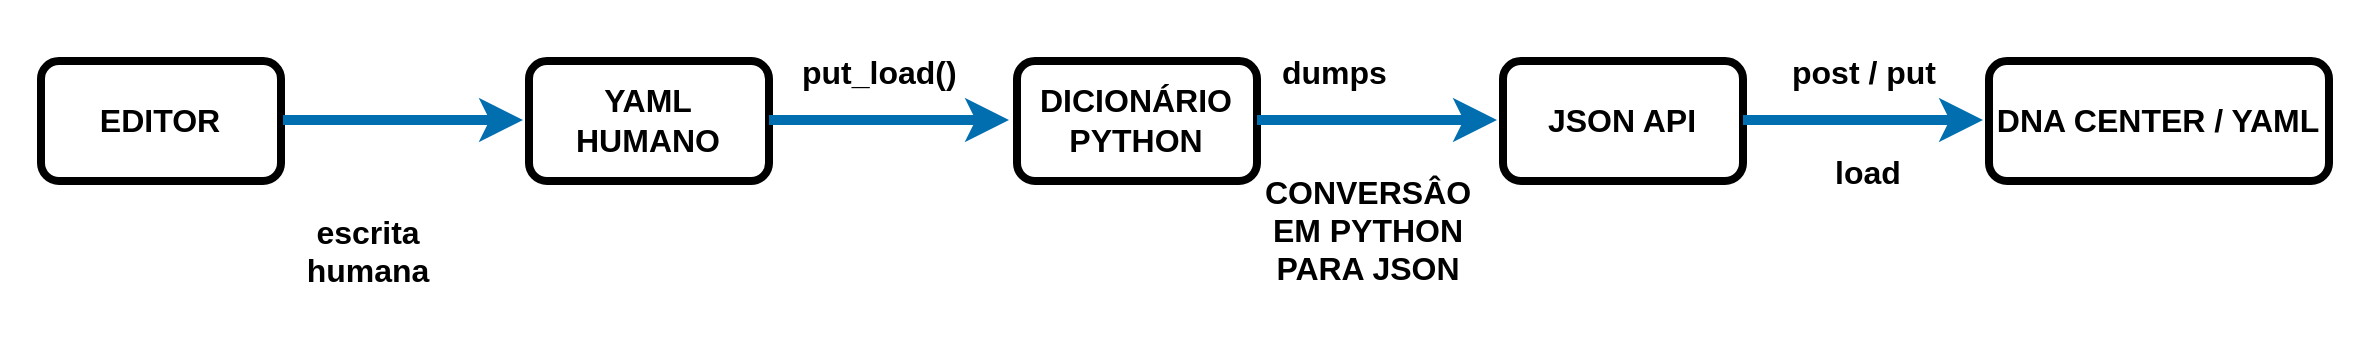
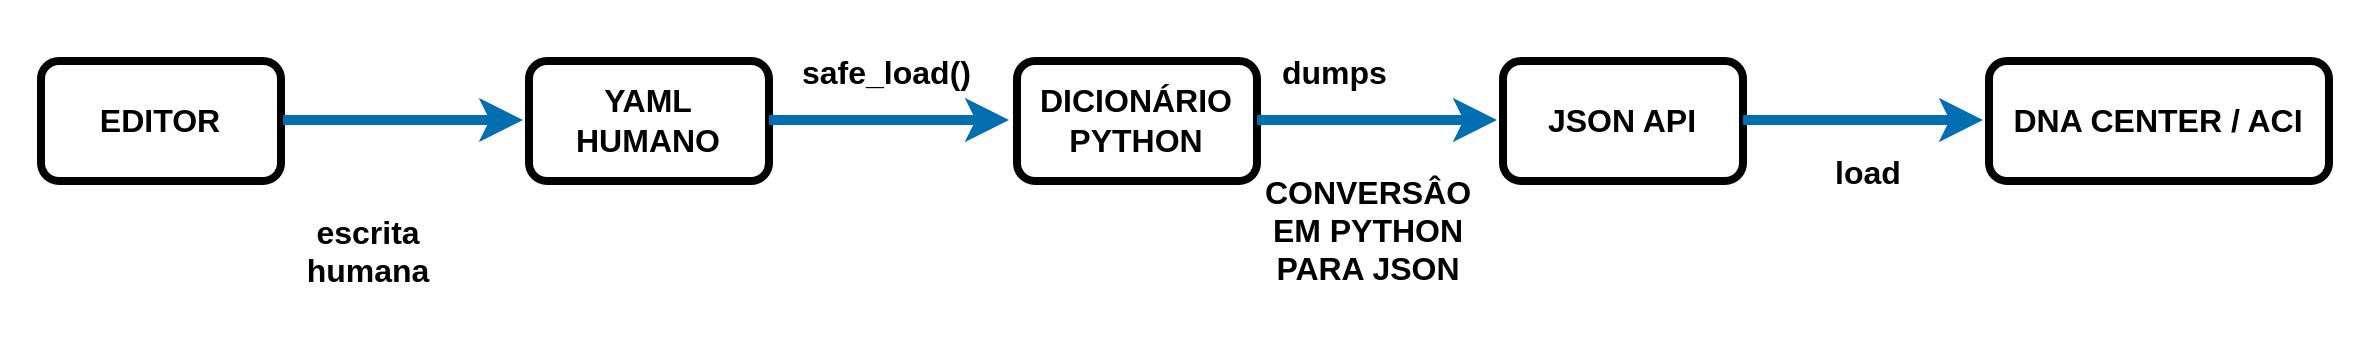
(867, 69) -> (874, 69)
(1869, 71) -> none
(2159, 121) -> (2159, 121)
